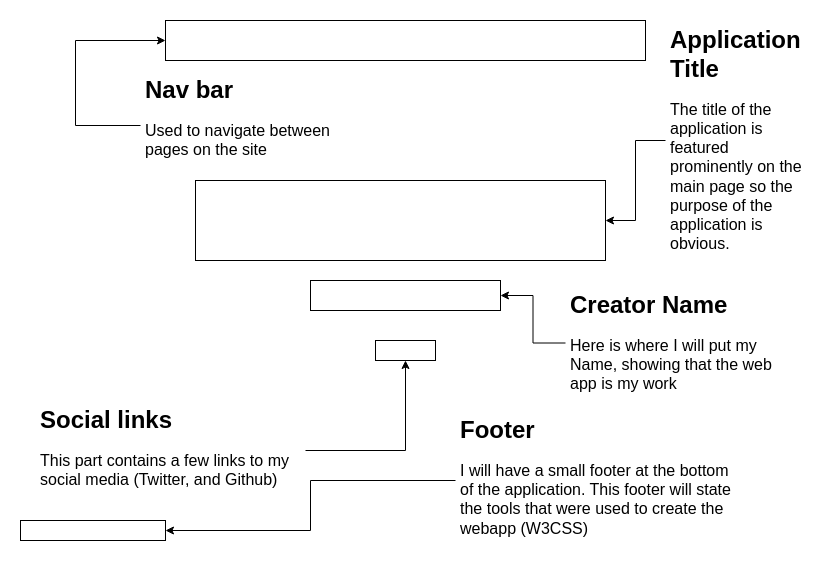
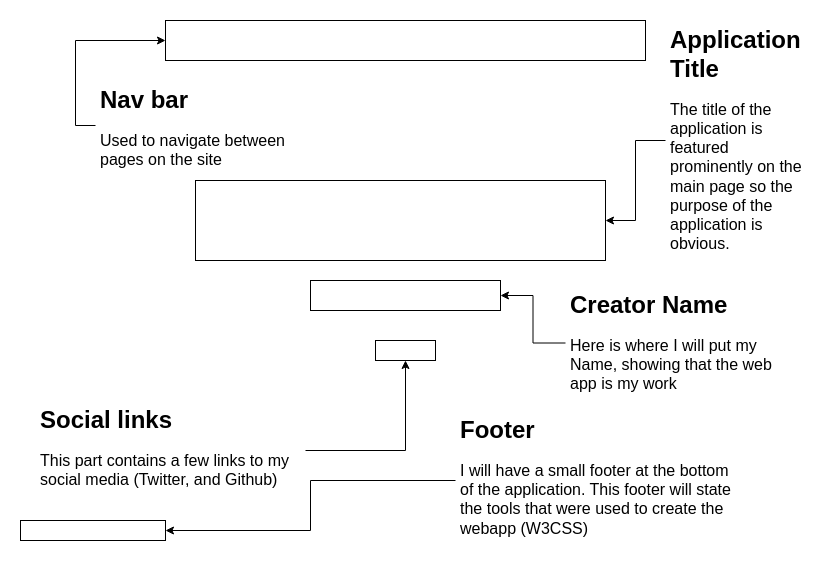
(246, 116) -> (201, 126)
